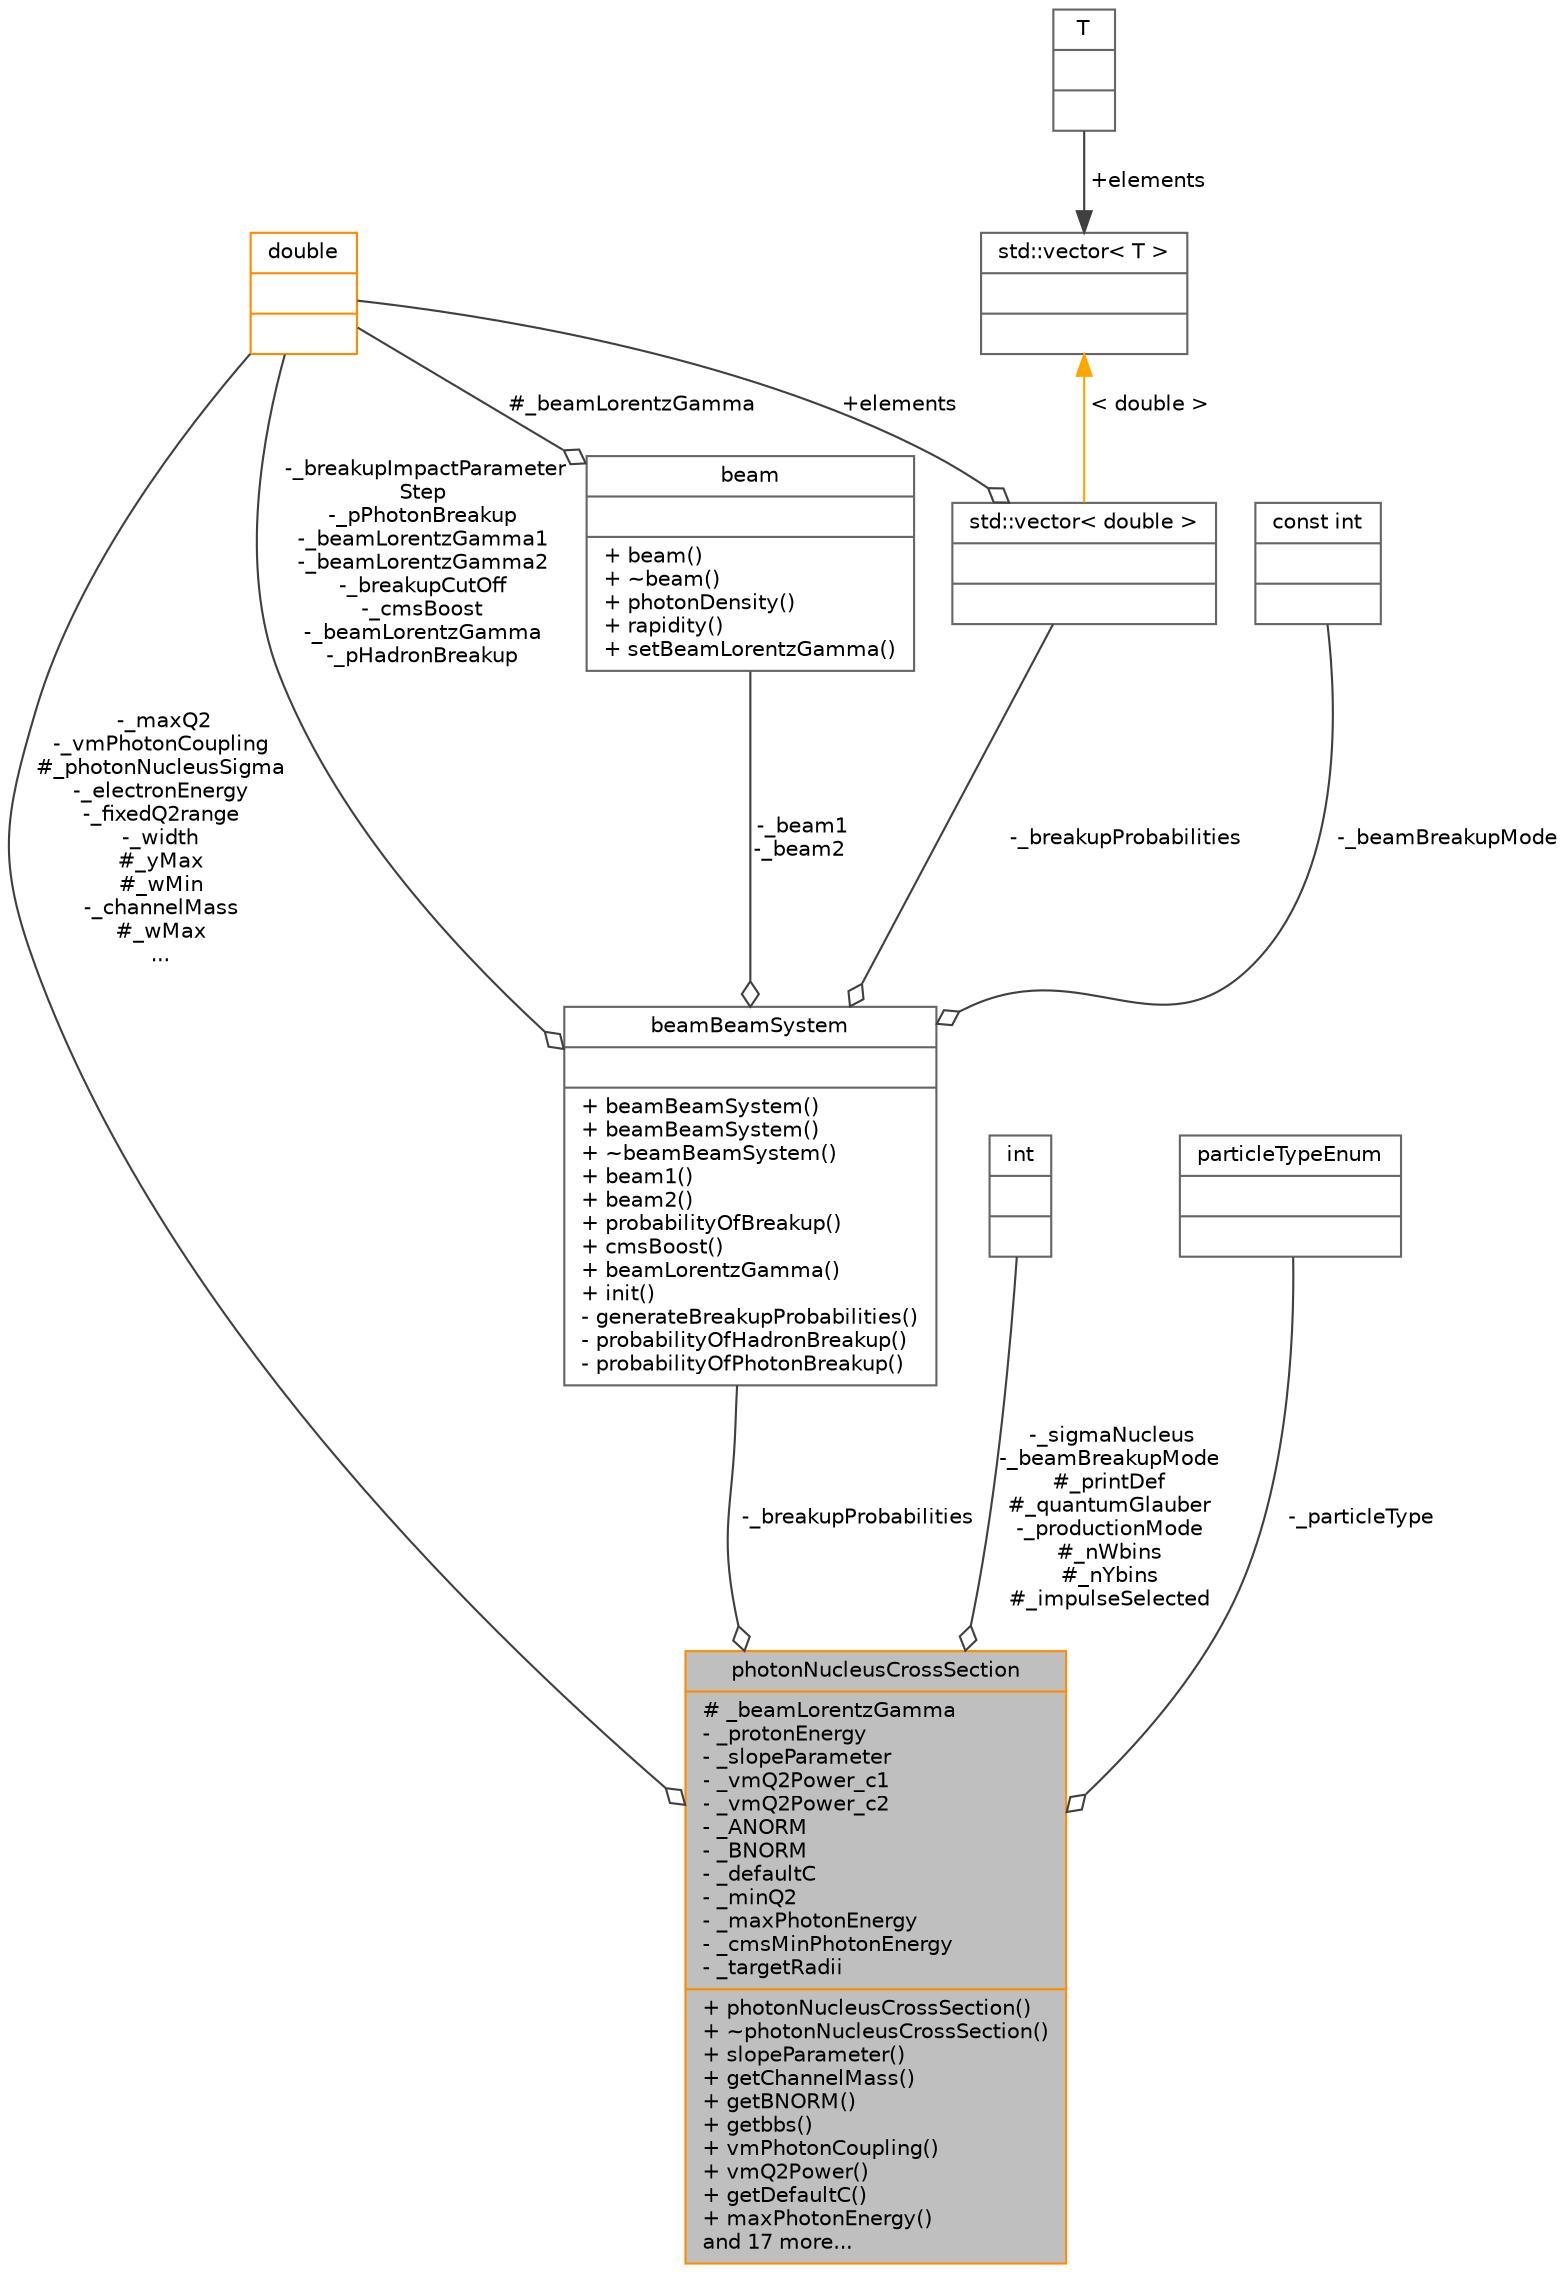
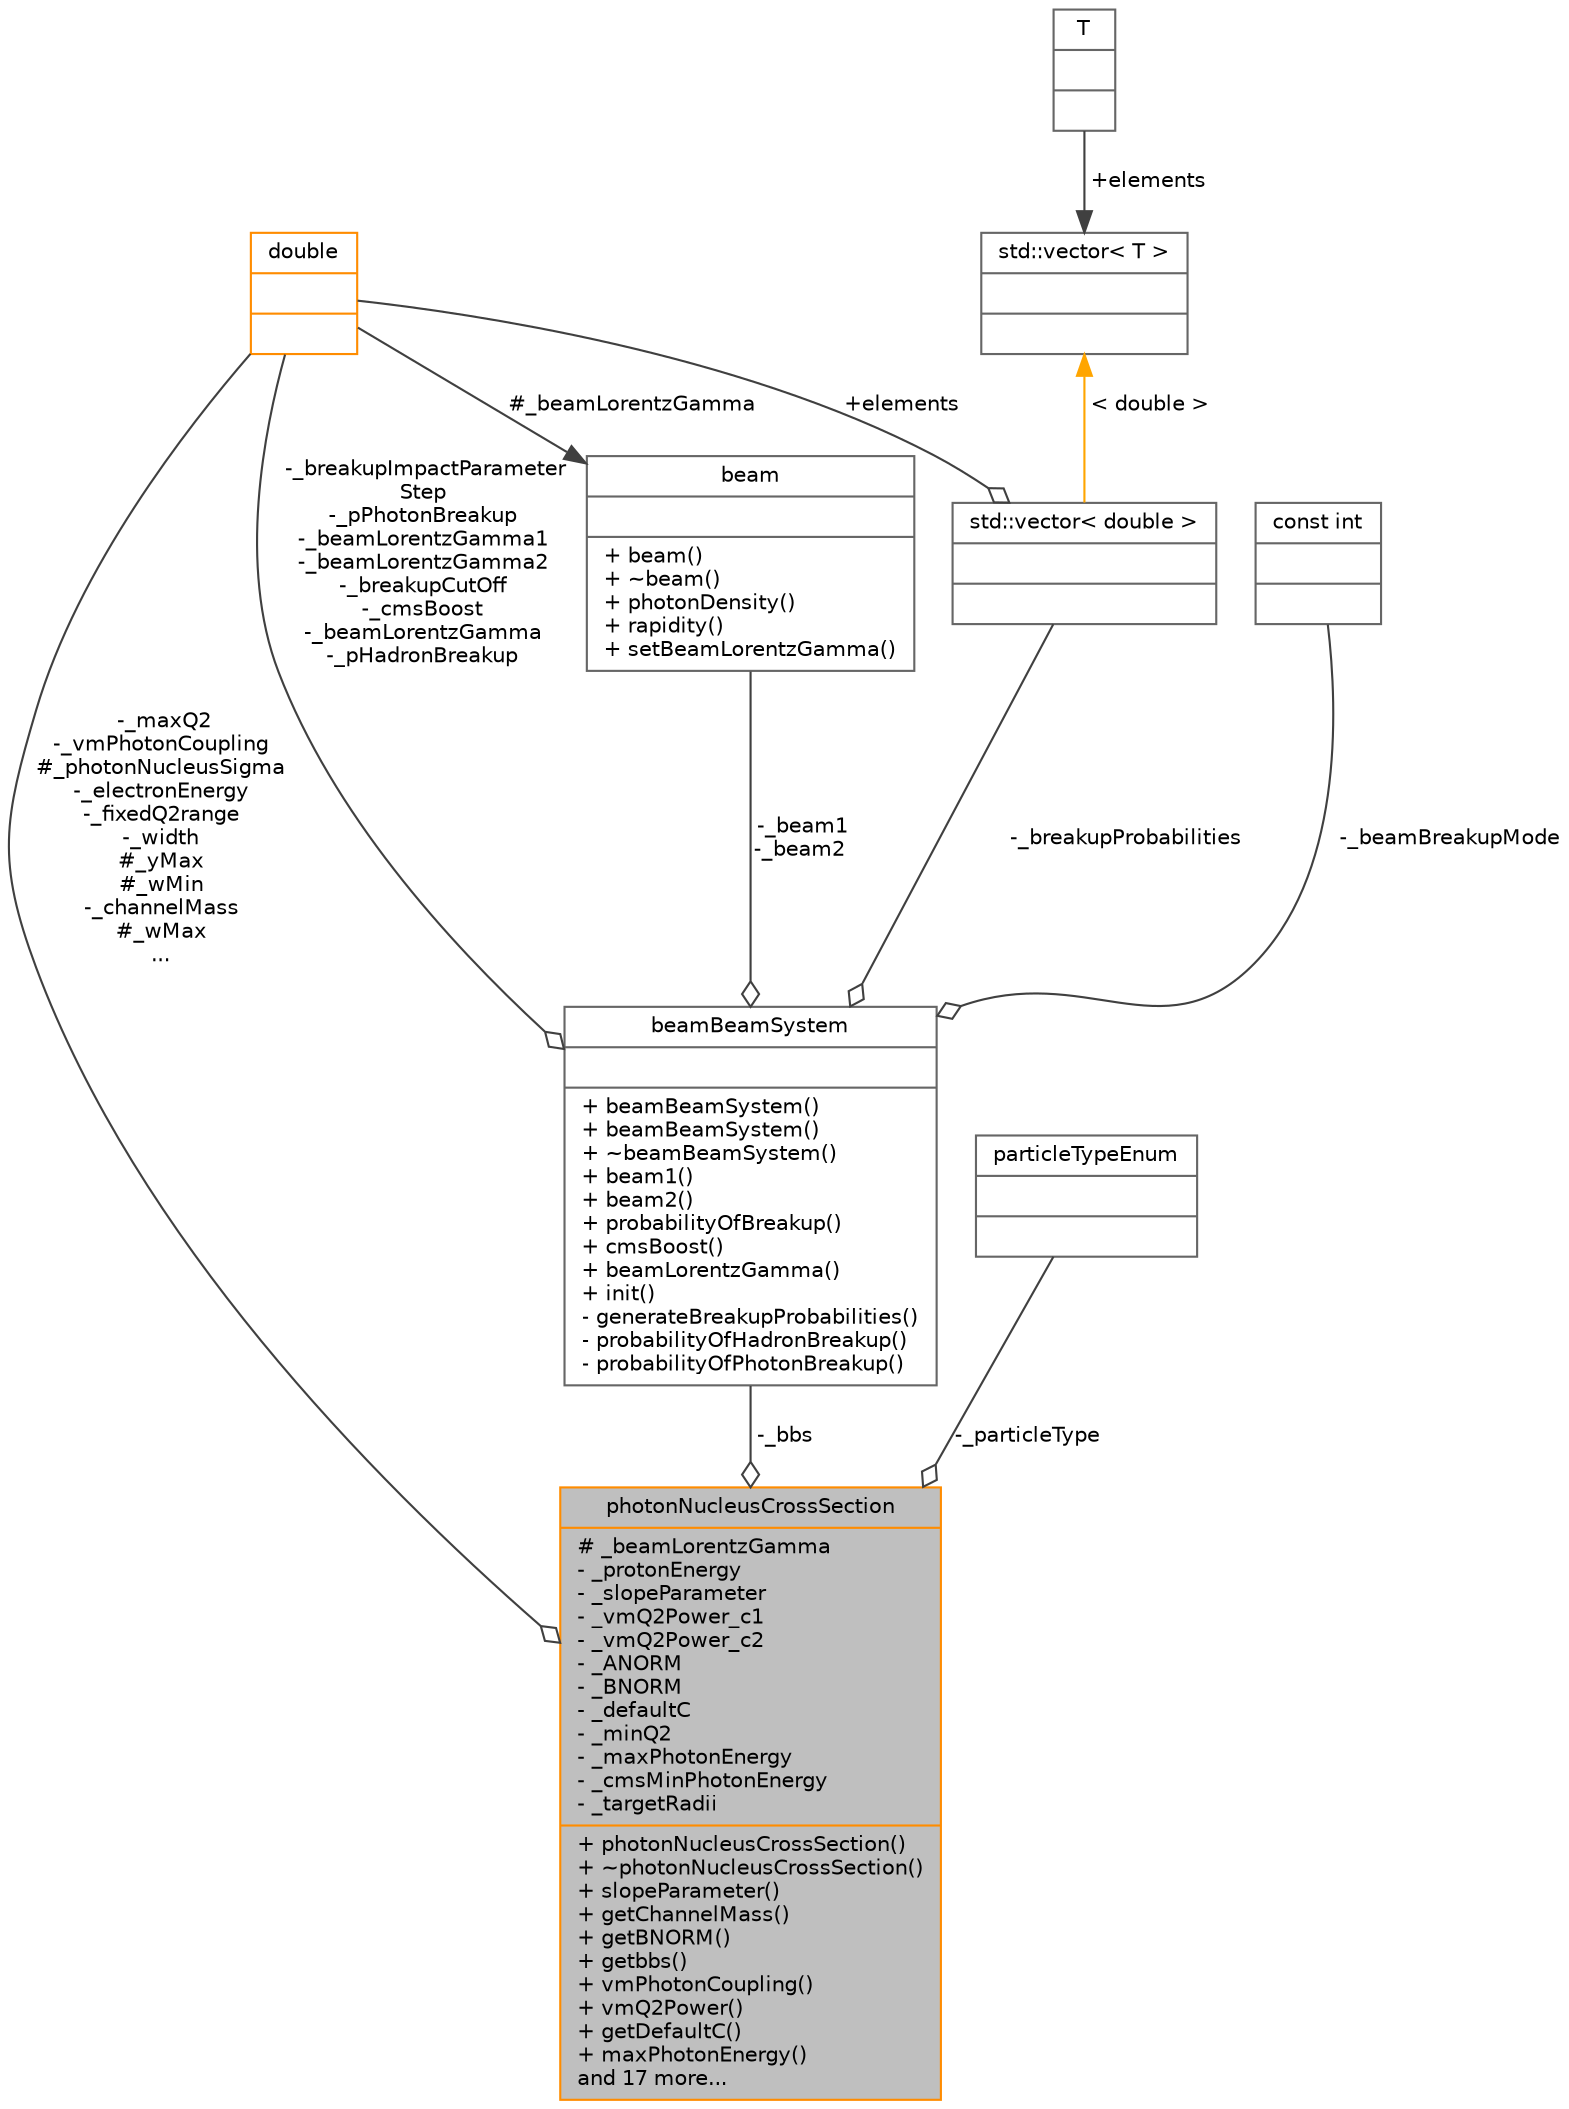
(460, 389) -> (462, 390)
(1020, 1196) -> none
(855, 1518) -> (782, 1436)
